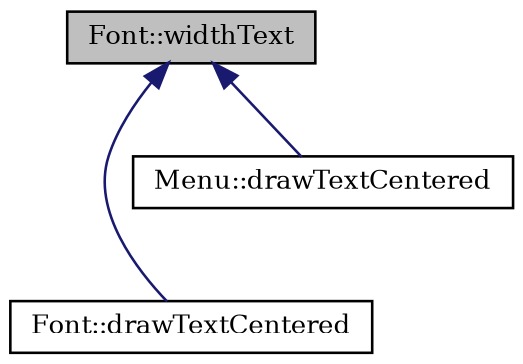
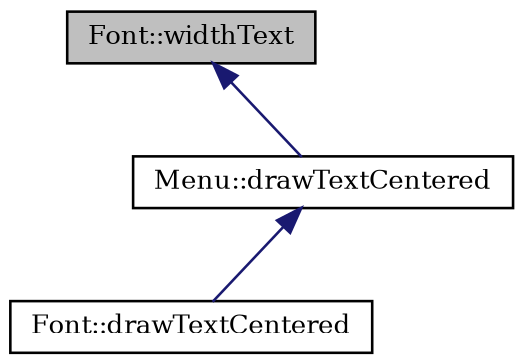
(106, 195) -> (248, 264)
